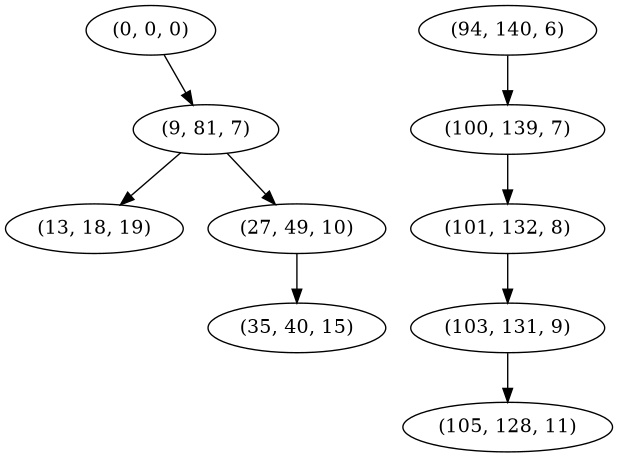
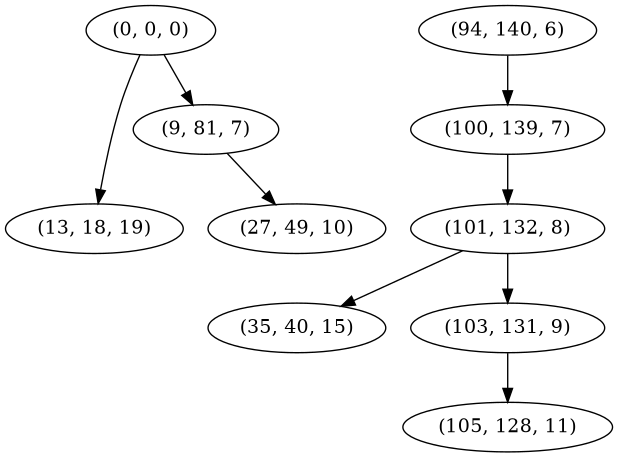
(156, 174) -> (116, 121)
(297, 272) -> (408, 276)
